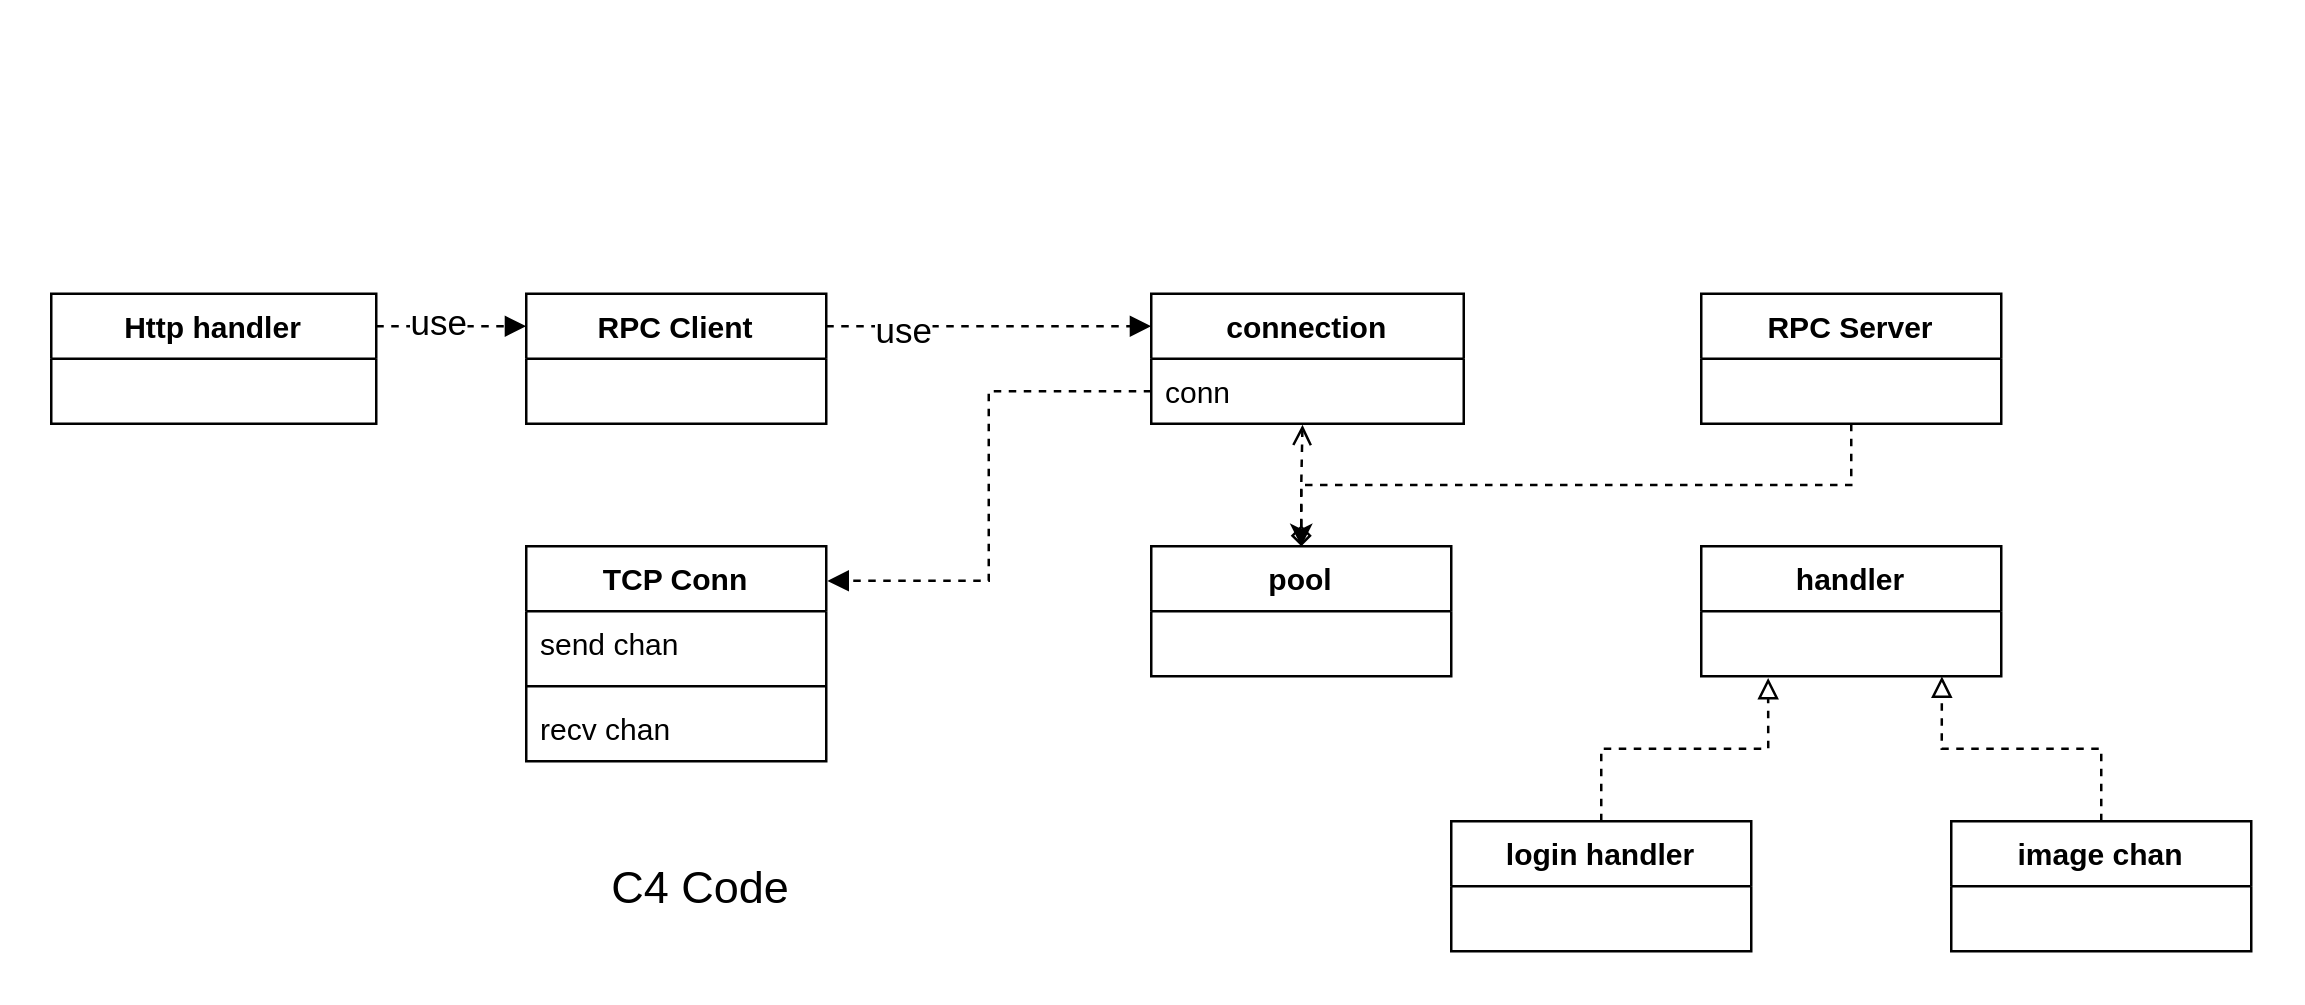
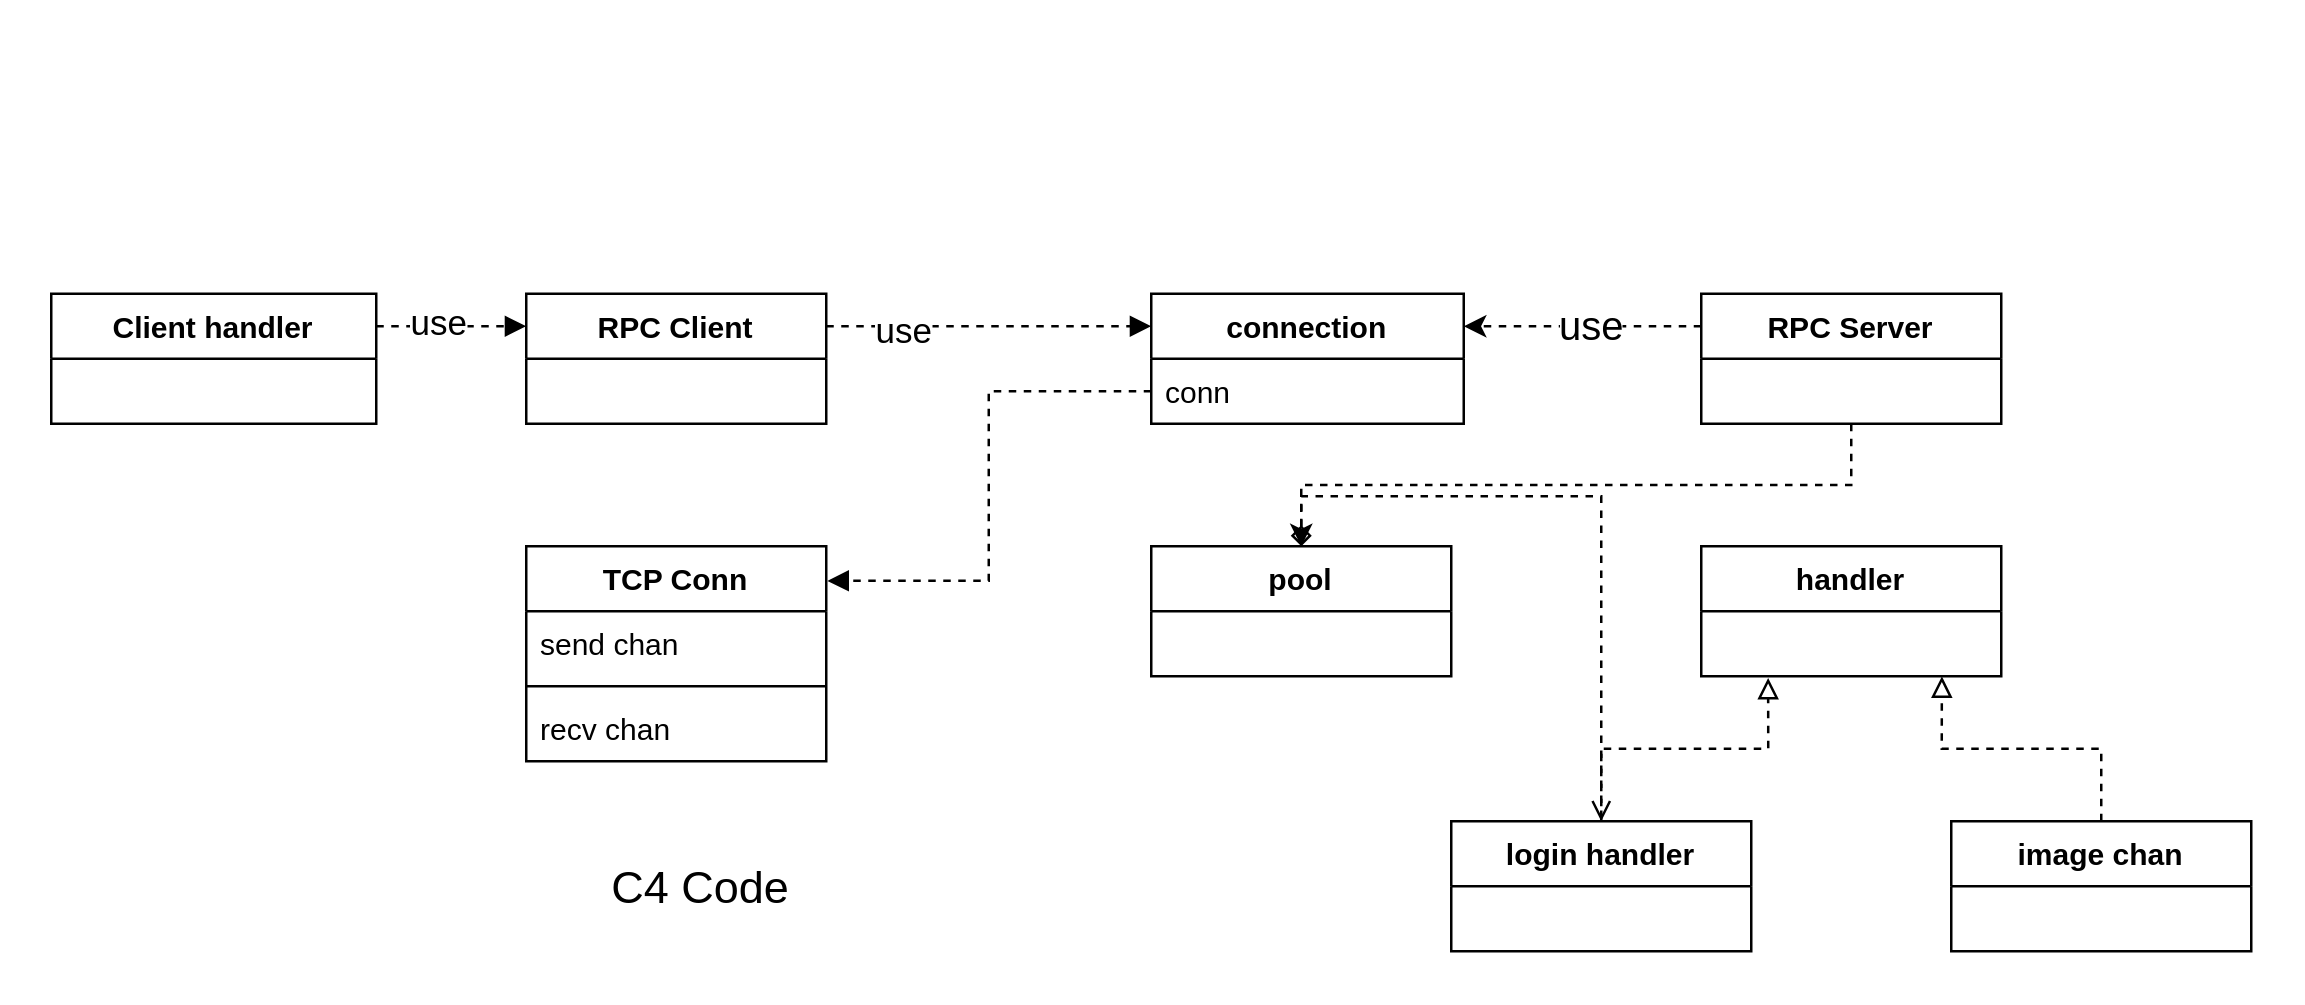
none -> (1591, 326)
(213, 328) -> (213, 328)
(1302, 457) -> (1577, 496)
